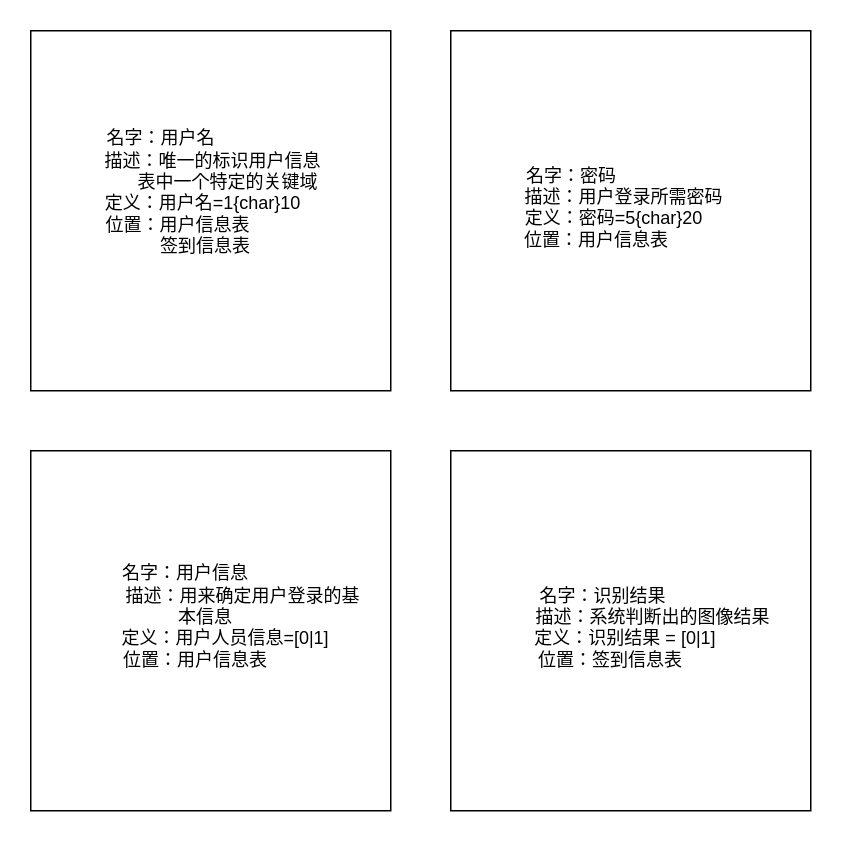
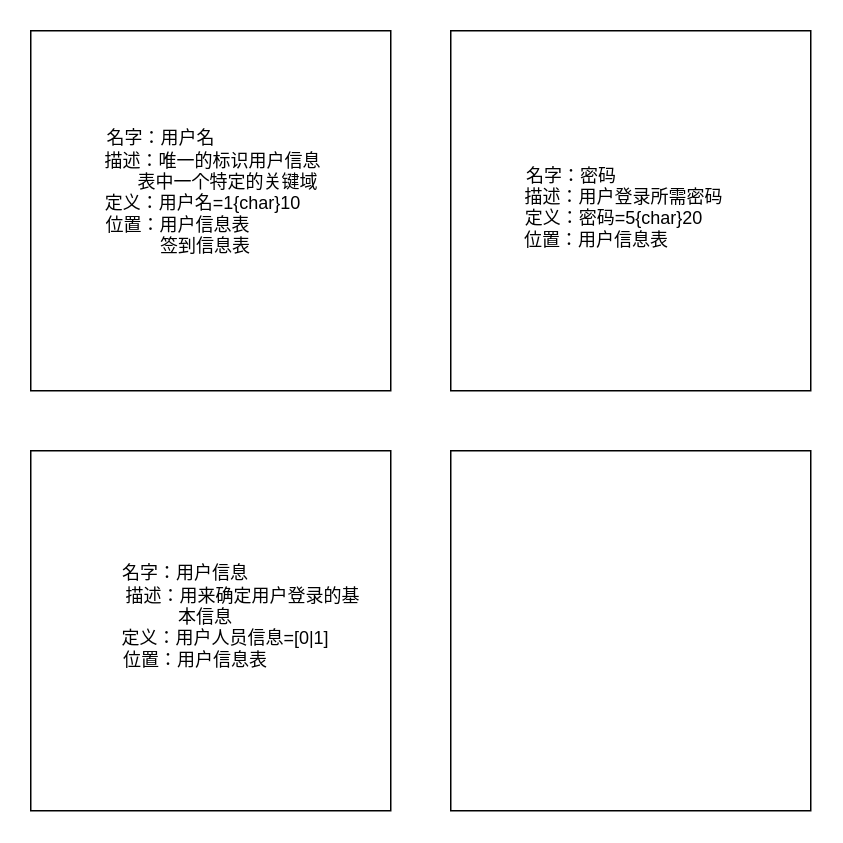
(631, 638) -> none
